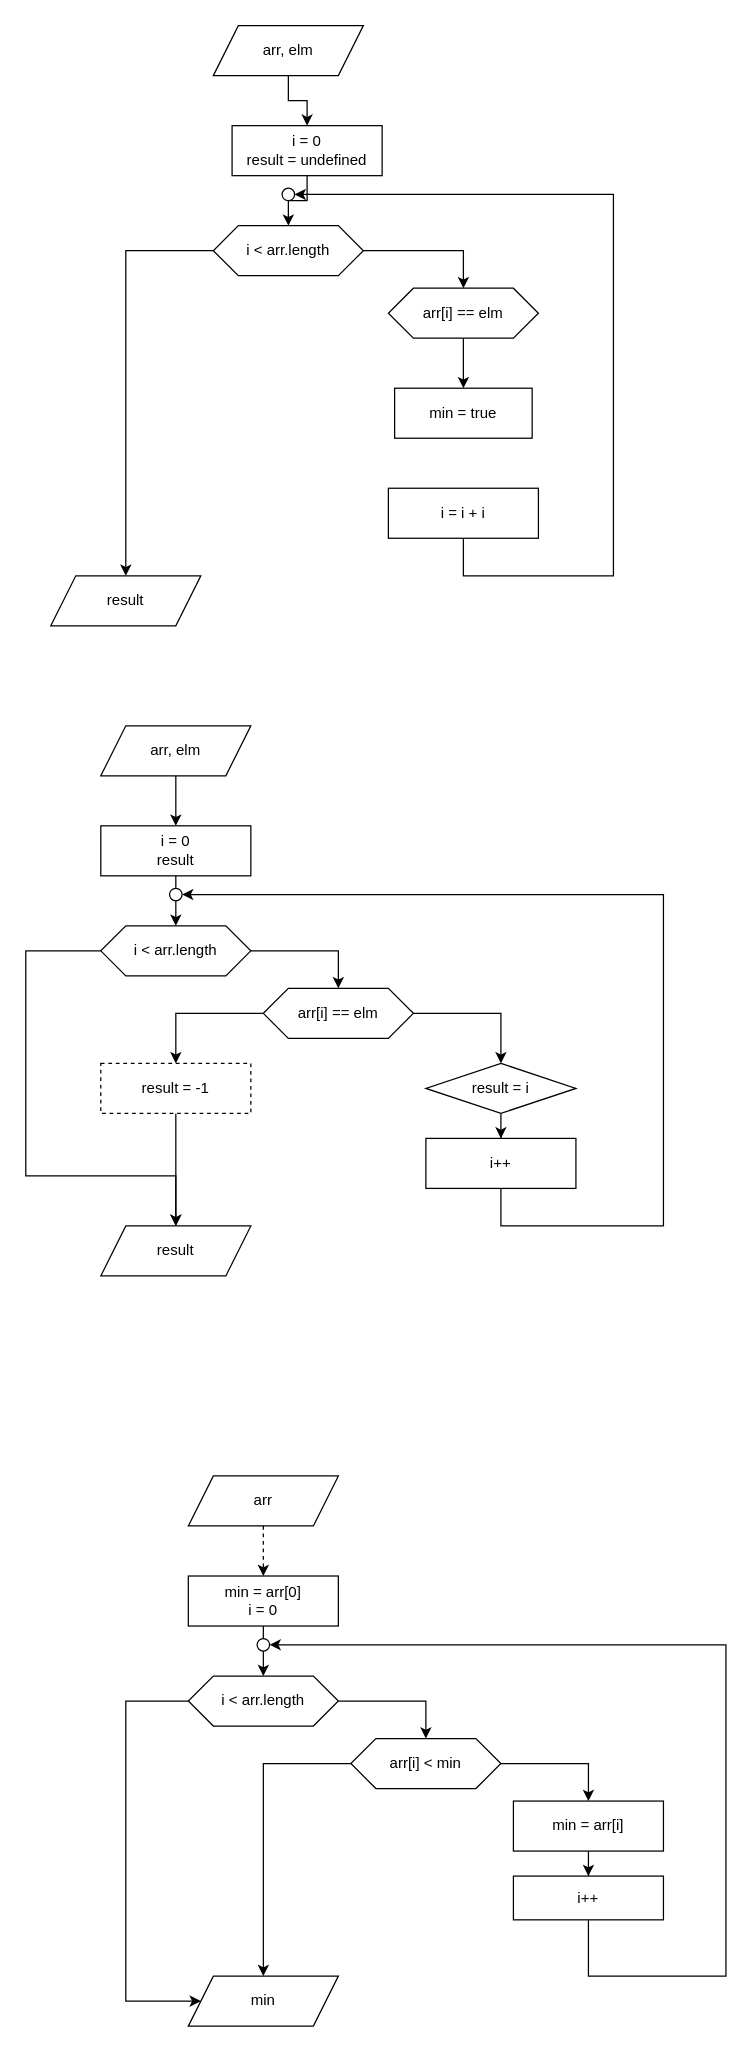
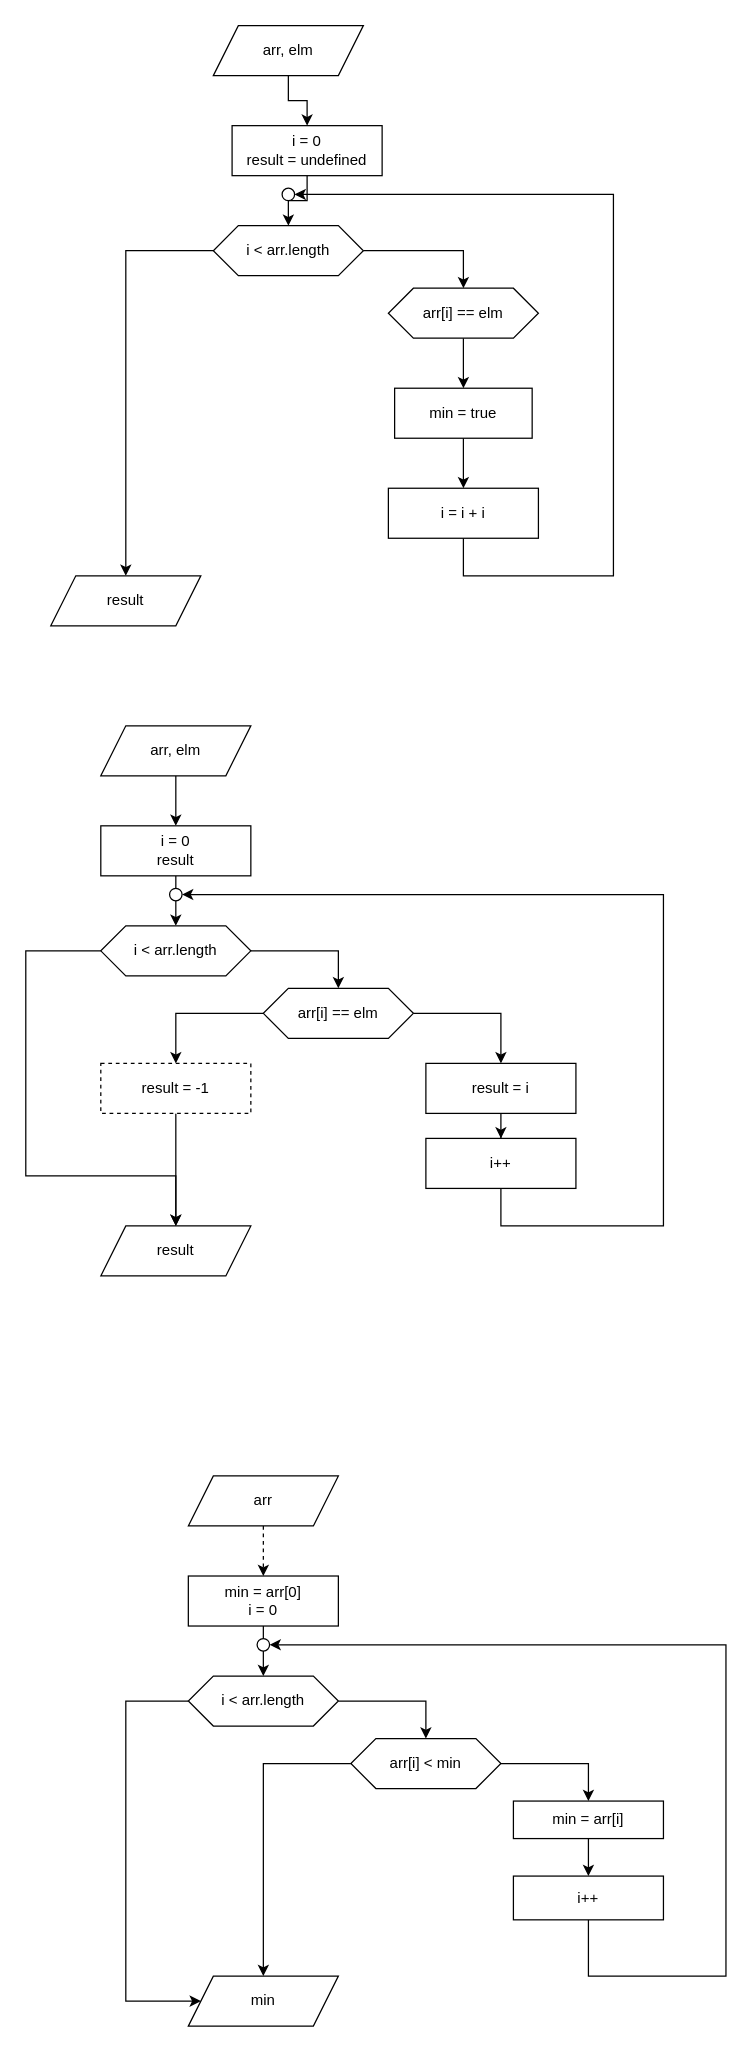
none -> (463, 459)
(501, 1088) -> (501, 1088)
(588, 1826) -> (588, 1819)
